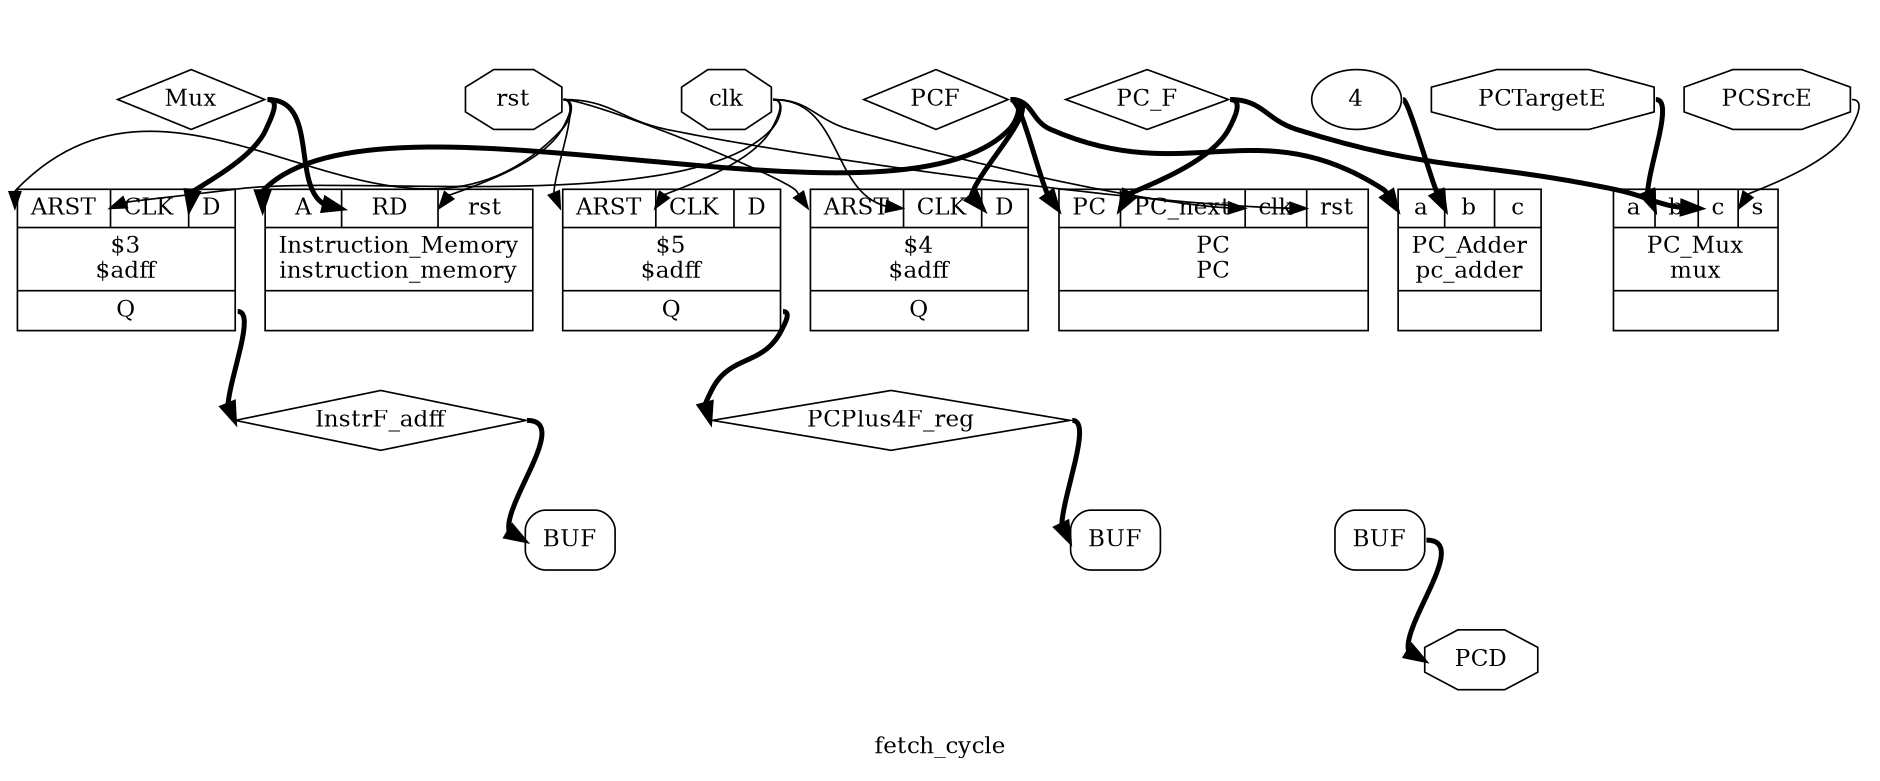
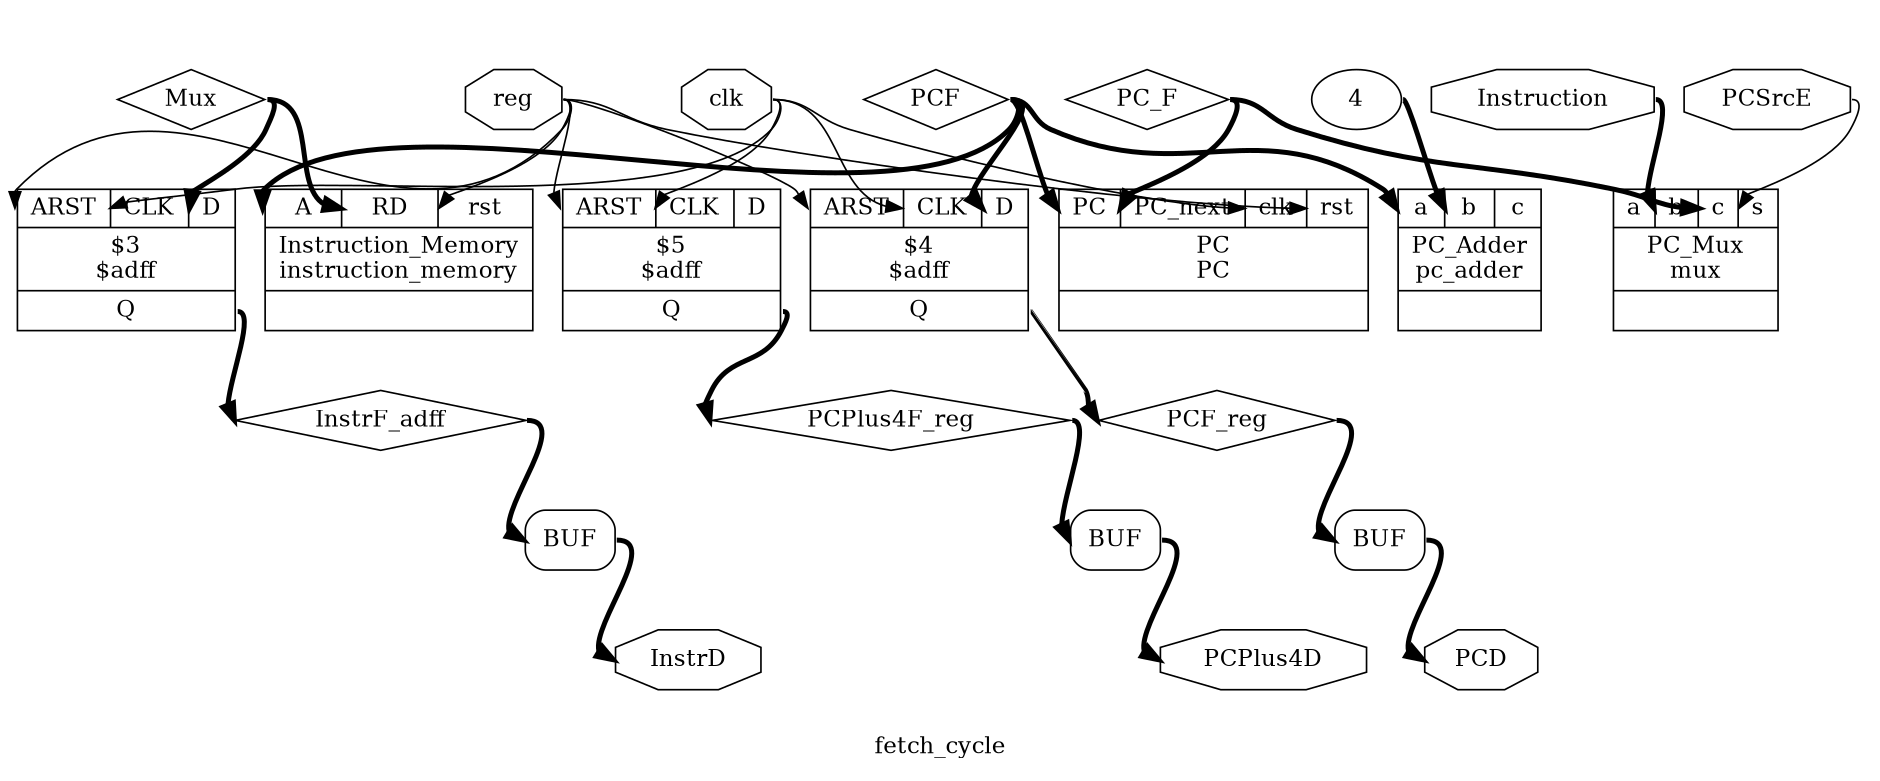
(514, 100) -> (514, 100)
(1543, 100) -> (1543, 100)
none -> (1217, 420)
none -> (688, 660)
none -> (1263, 660)
